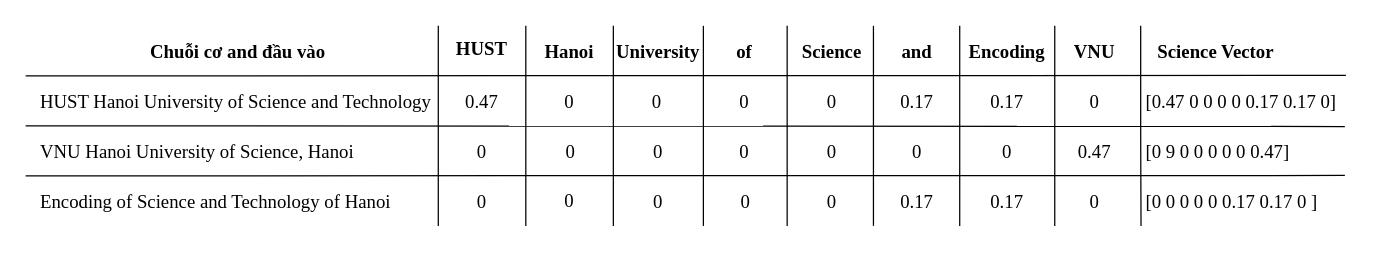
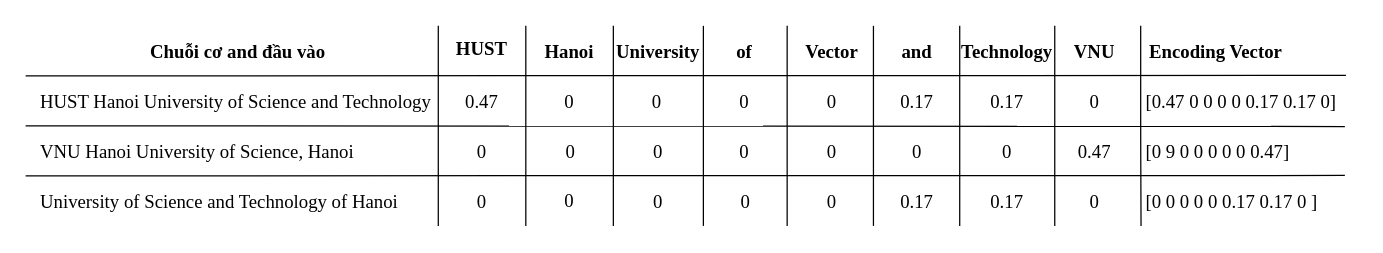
(832, 51) -> (832, 51)
(1007, 51) -> (1007, 51)
(1216, 51) -> (1216, 51)
(202, 201) -> (208, 201)
